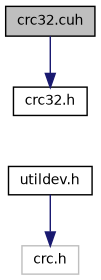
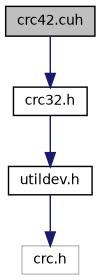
(50, 21) -> (50, 21)
none -> (50, 134)
